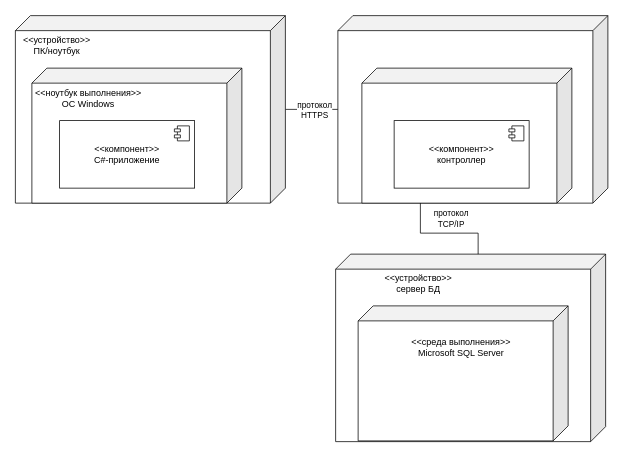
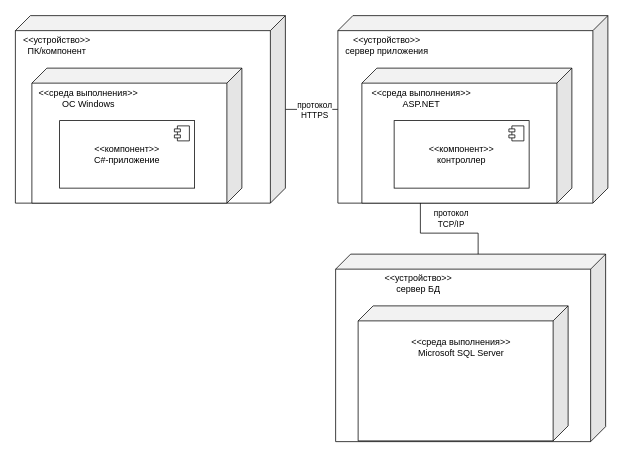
(57, 45) -> (57, 45)
none -> (387, 45)
(89, 98) -> (89, 98)
none -> (421, 98)
